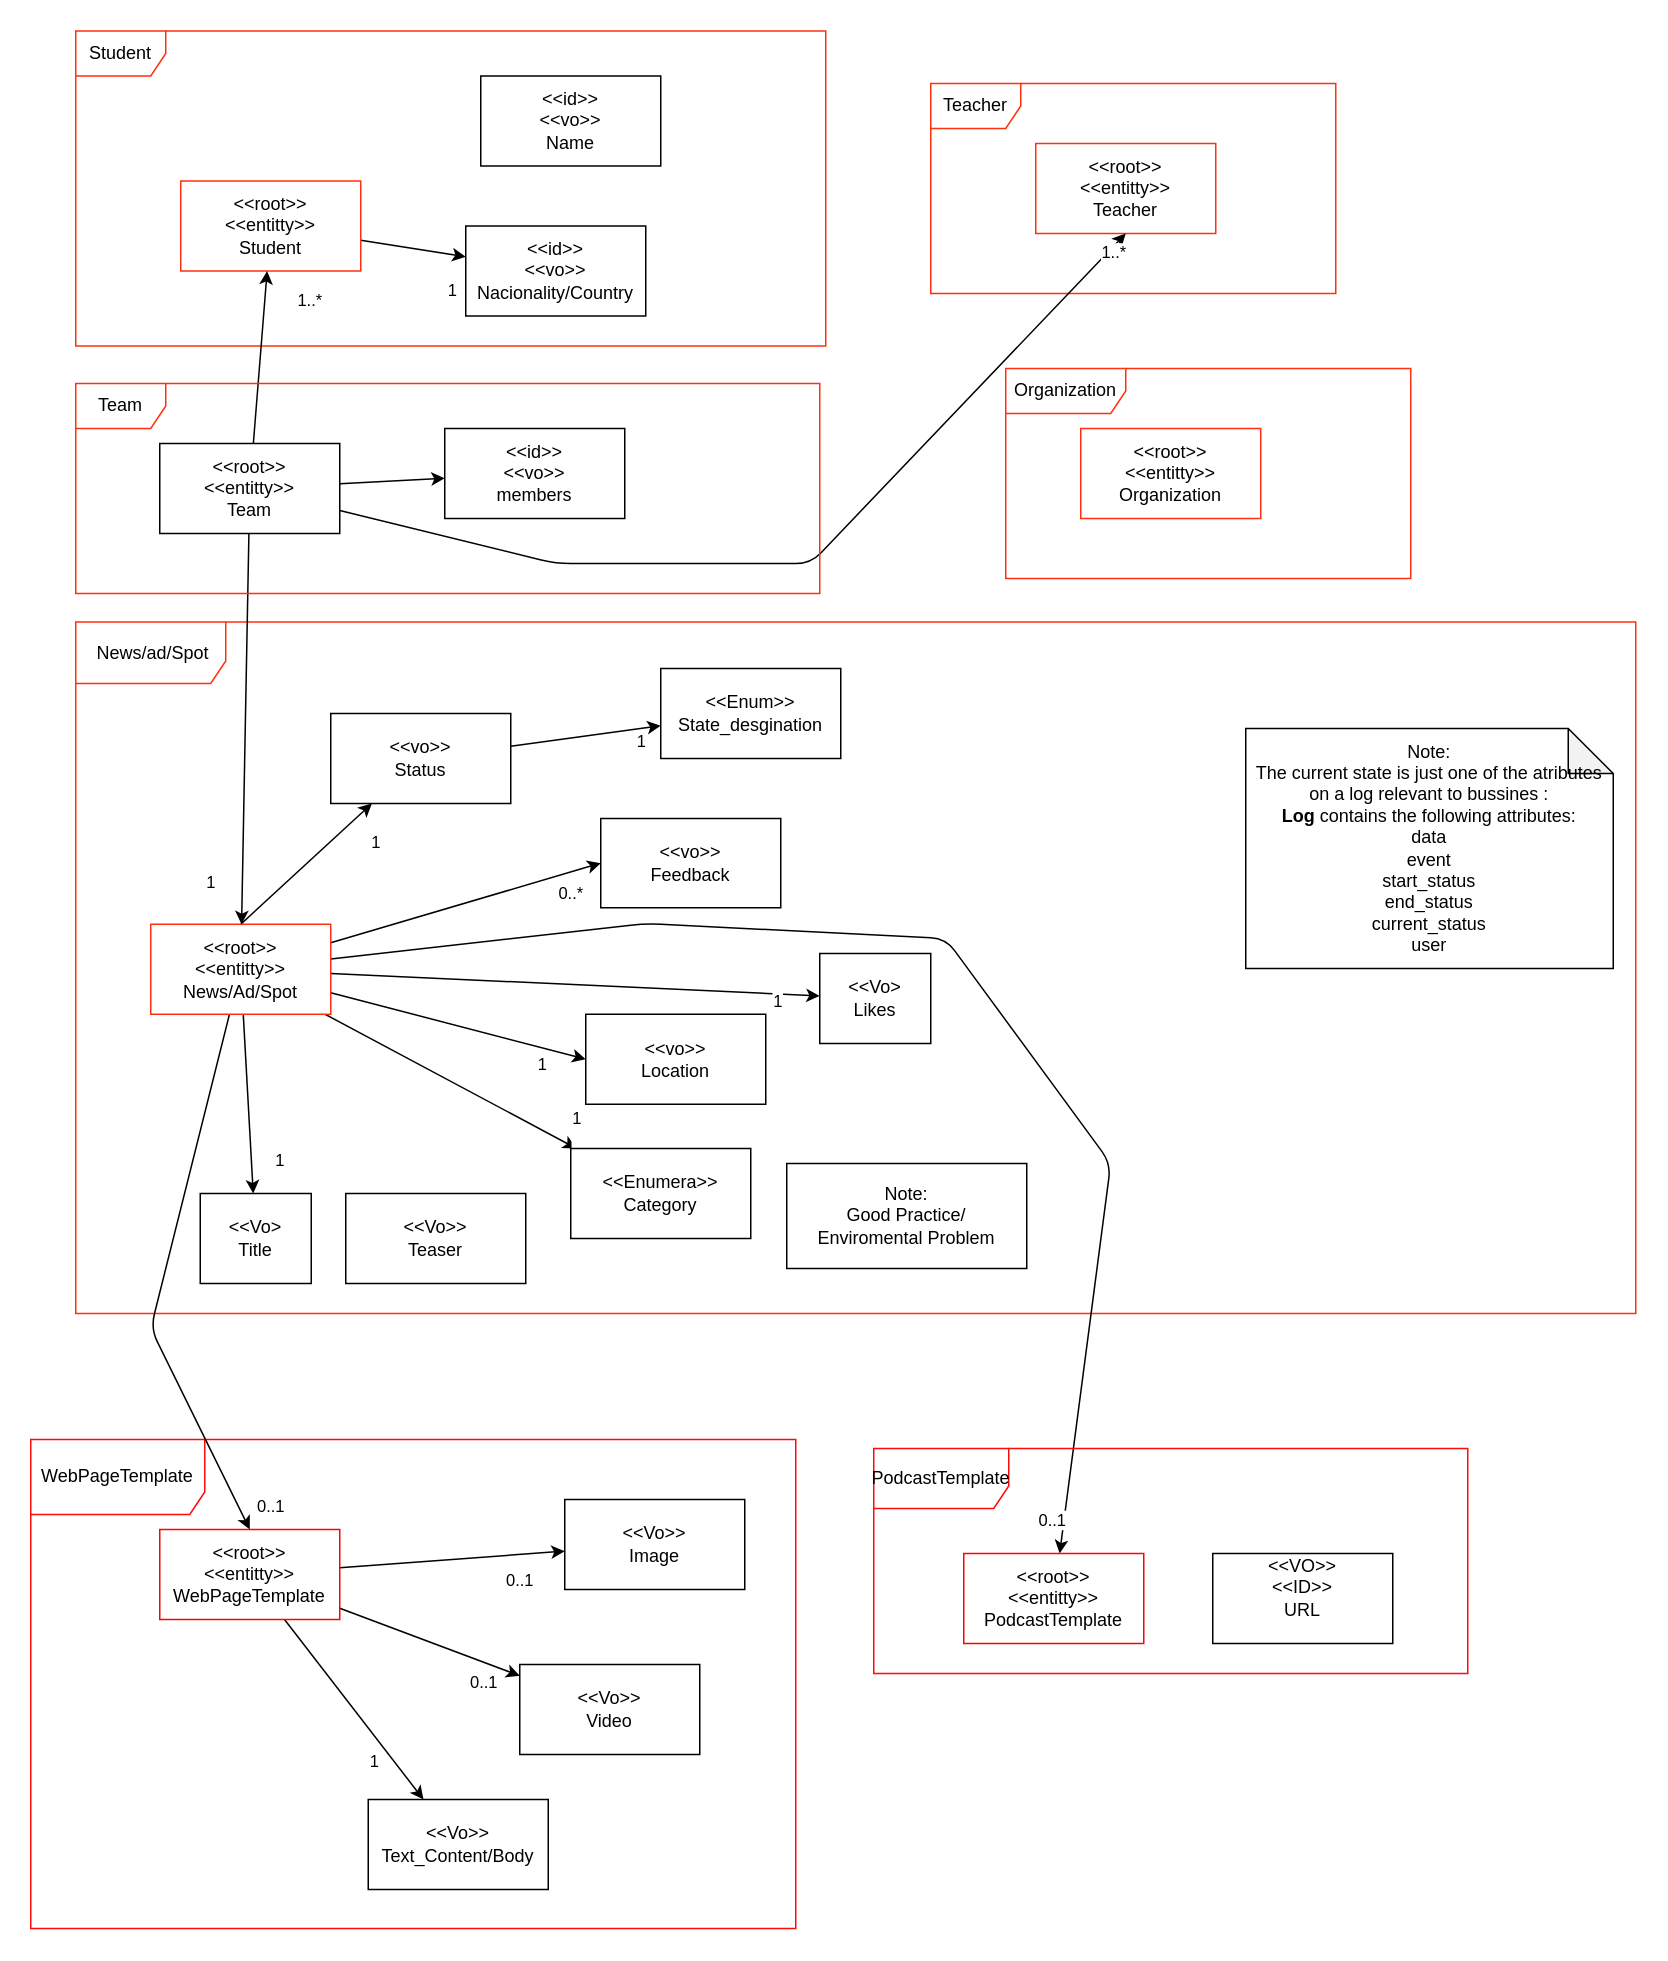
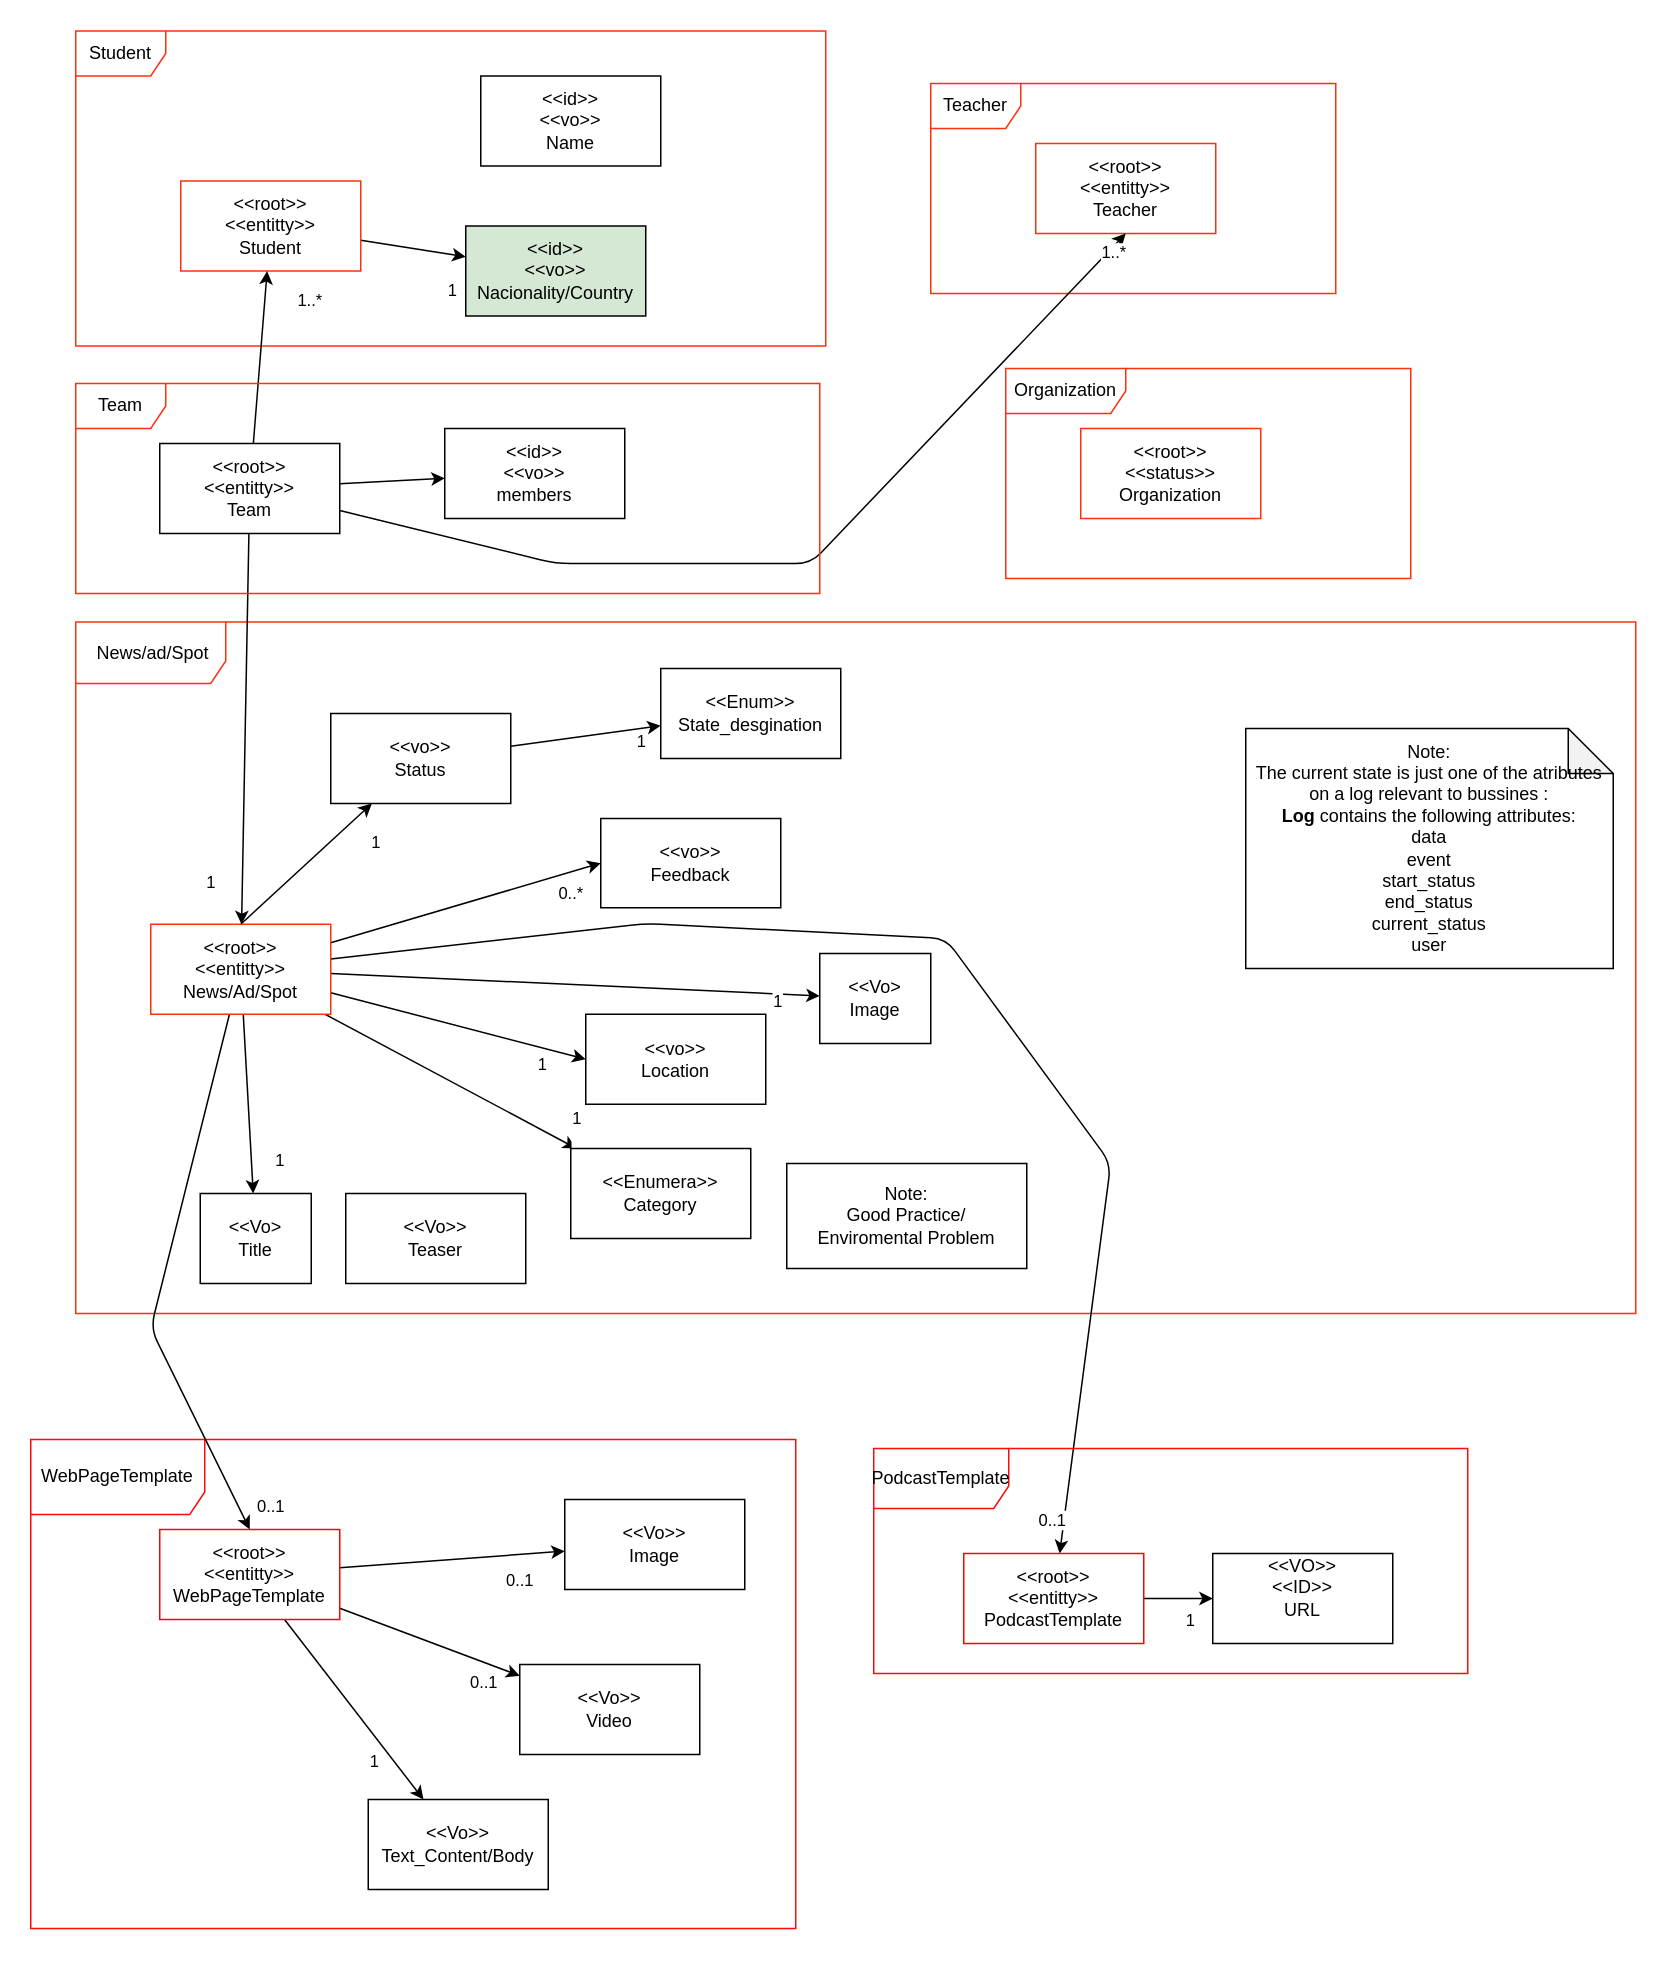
(556, 271) -> (556, 271)
(1171, 473) -> (1171, 473)
(875, 998) -> (875, 998)
none -> (1173, 1598)
